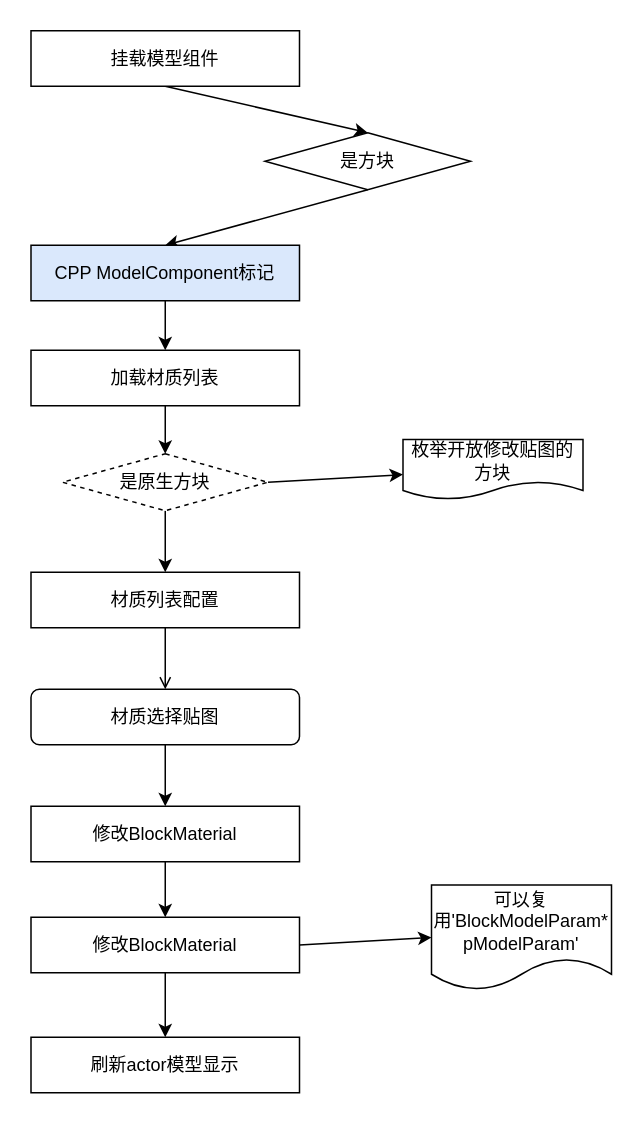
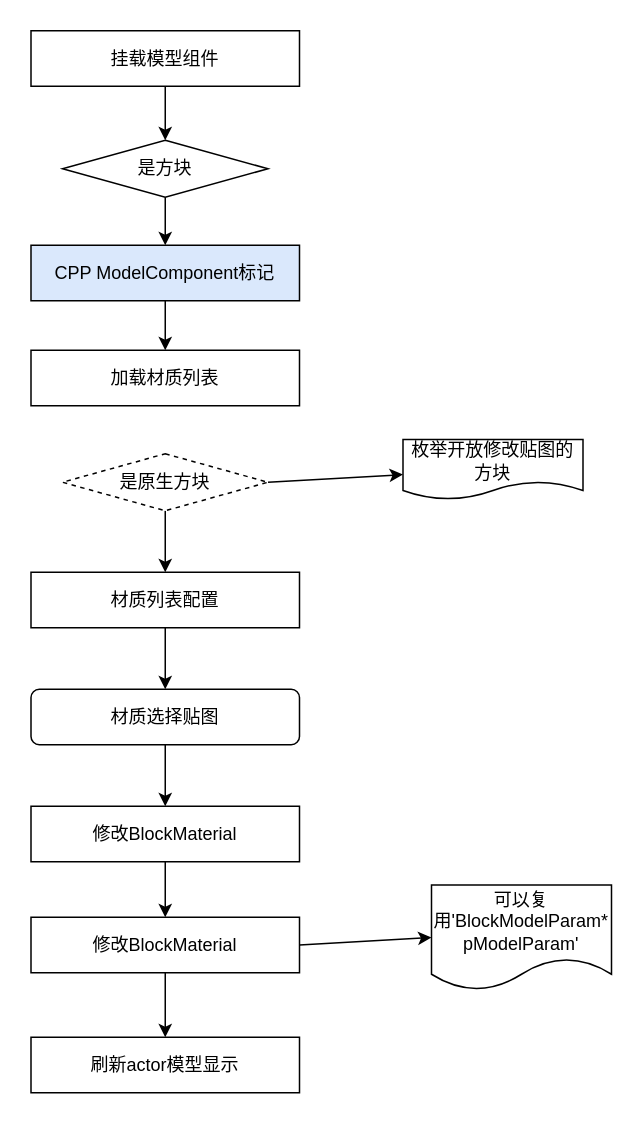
(368, 161) -> (165, 169)
(165, 425) -> none
(165, 680) -> (165, 678)
